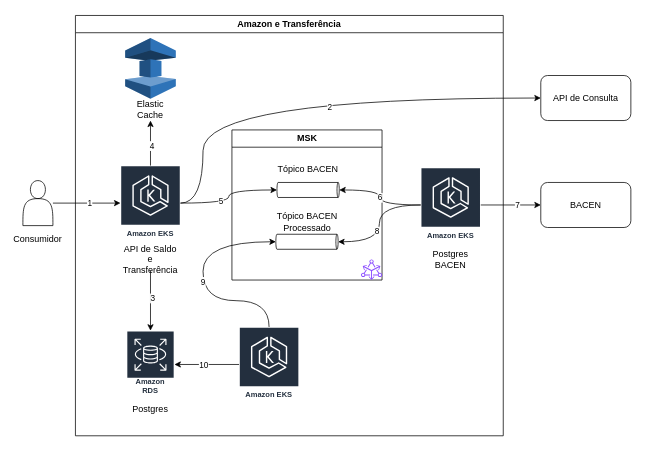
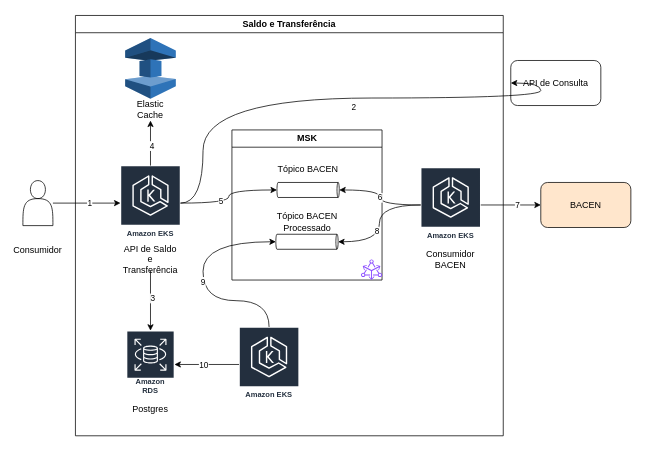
(289, 24) -> (289, 24)
(585, 98) -> (555, 83)
(585, 205) -> (585, 205)
(38, 239) -> (38, 250)
(450, 259) -> (450, 259)
